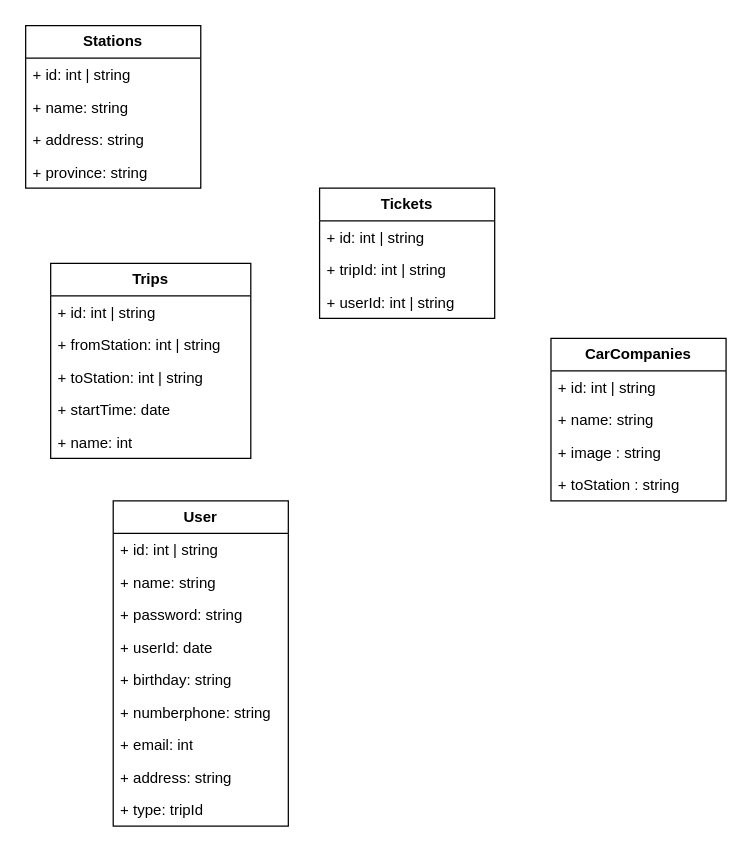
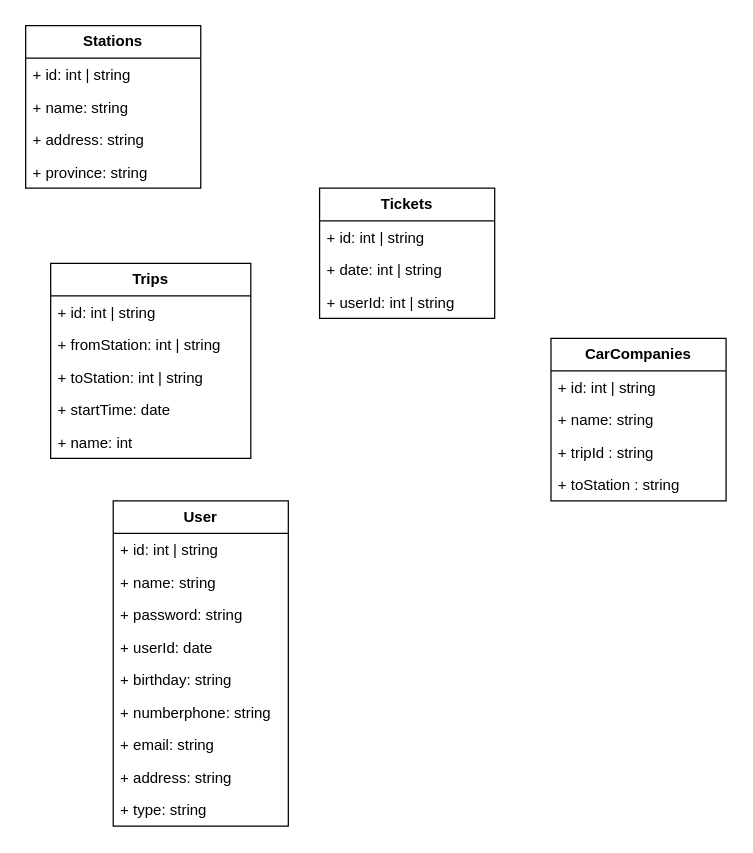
(402, 271) -> (395, 271)
(614, 453) -> (618, 453)
(159, 746) -> (172, 746)
(172, 811) -> (172, 811)
